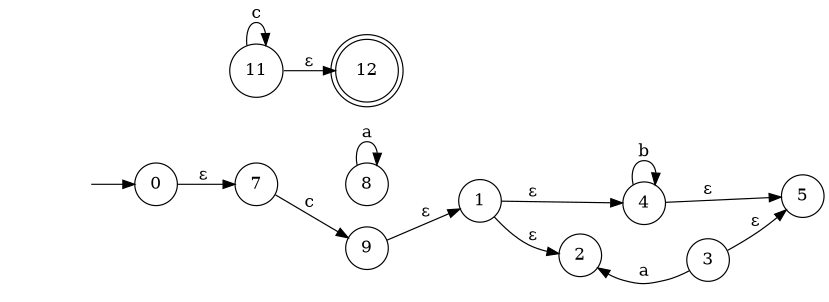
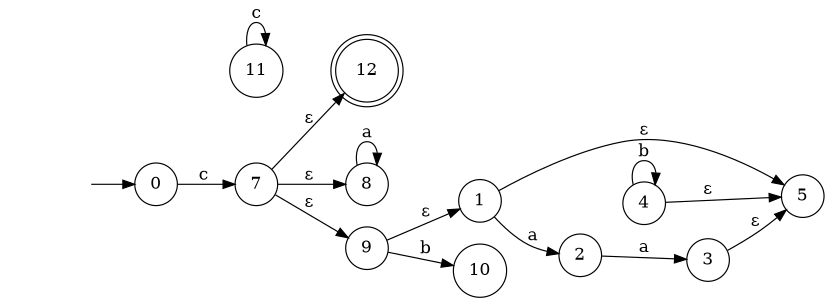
(304, 71) -> (304, 136)
(203, 175) -> (203, 175)
none -> (306, 184)
(556, 202) -> (635, 140)
(309, 203) -> (309, 203)
(533, 236) -> (533, 236)
none -> (480, 271)
(649, 283) -> (638, 257)
